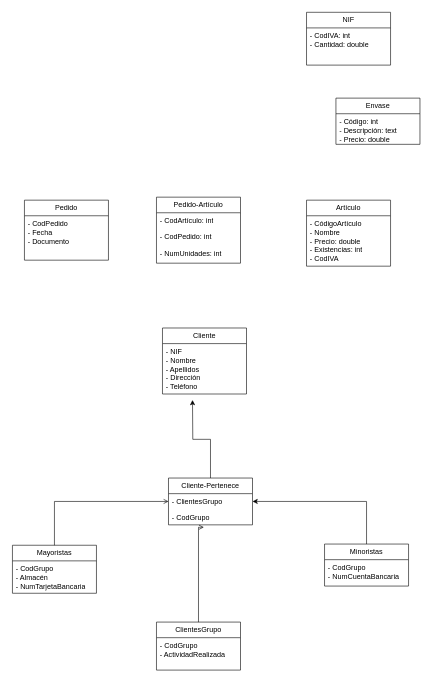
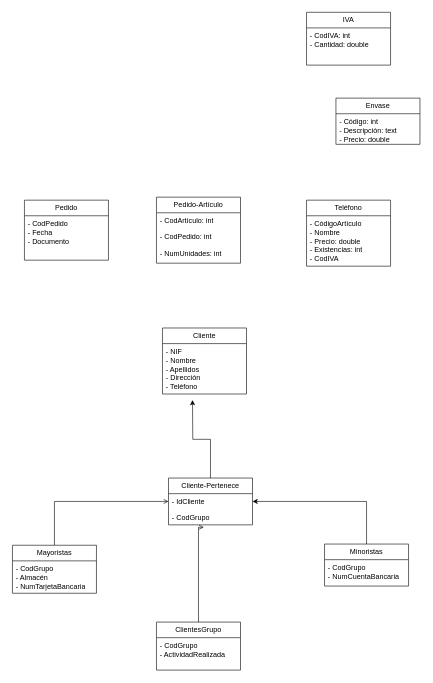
(348, 20) -> (348, 20)
(348, 208) -> (348, 208)
(199, 502) -> (191, 502)
